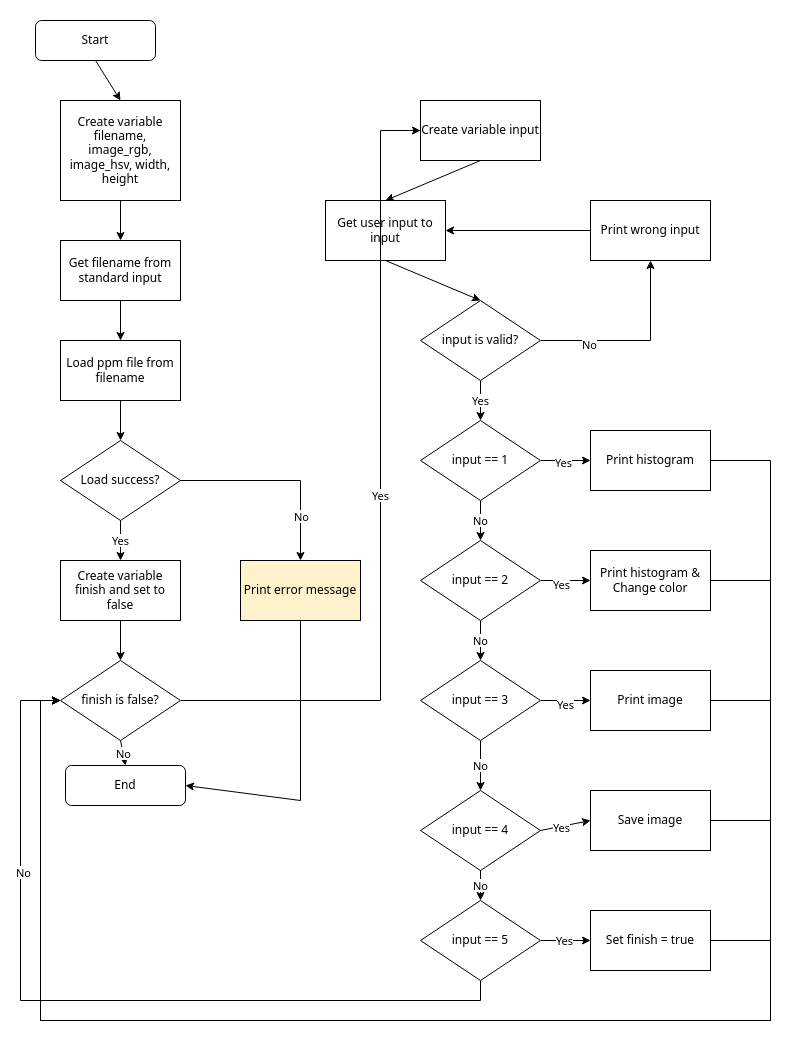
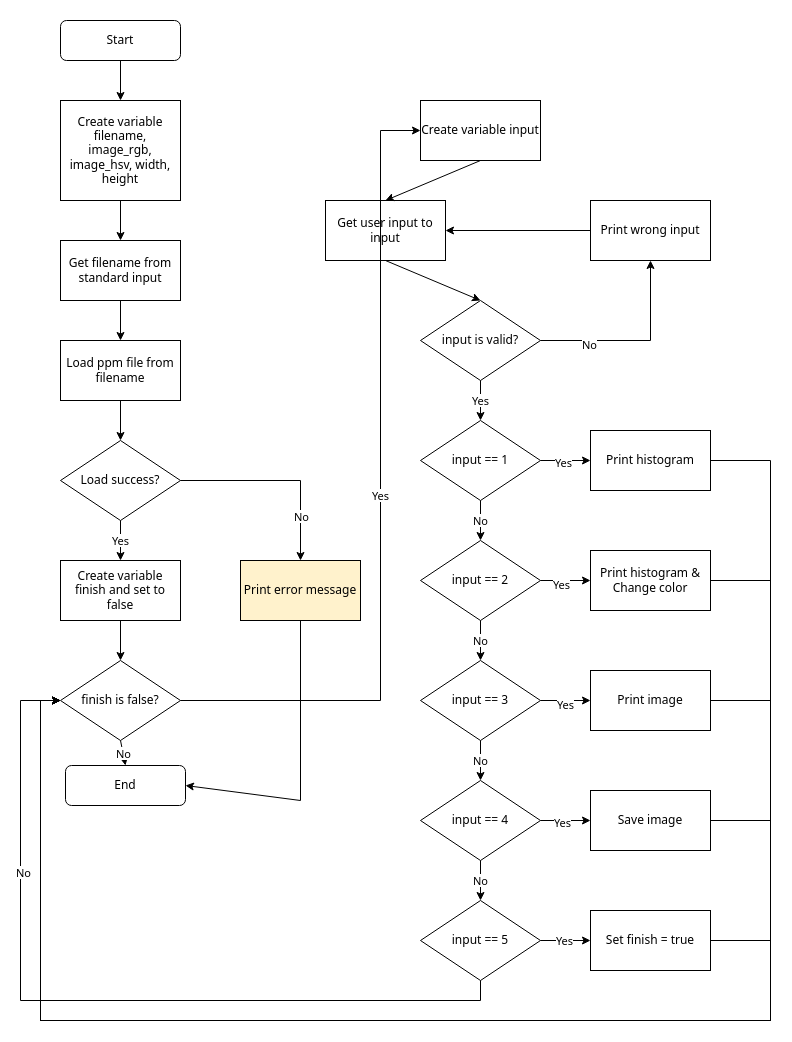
(96, 41) -> (121, 41)
(481, 831) -> (481, 821)
